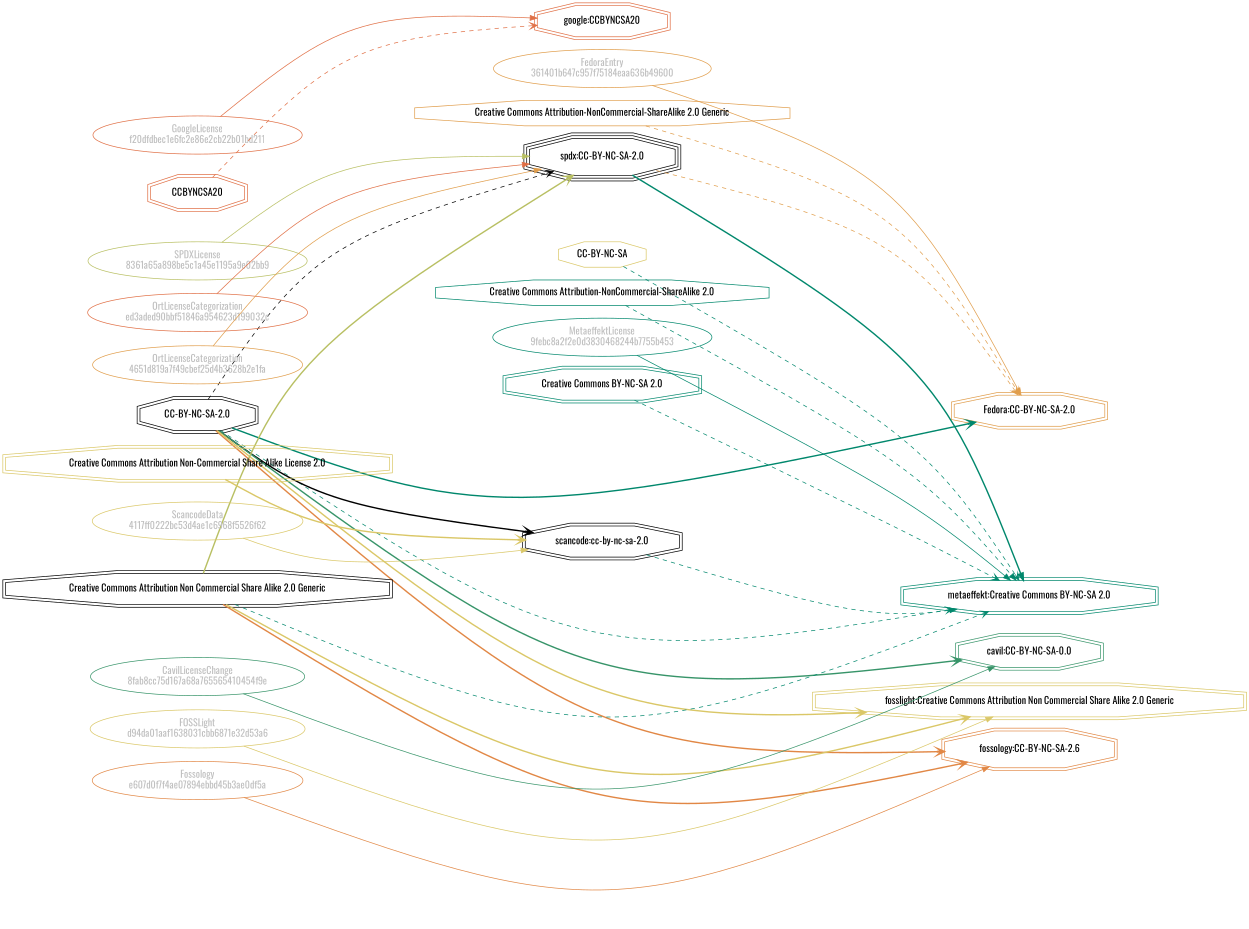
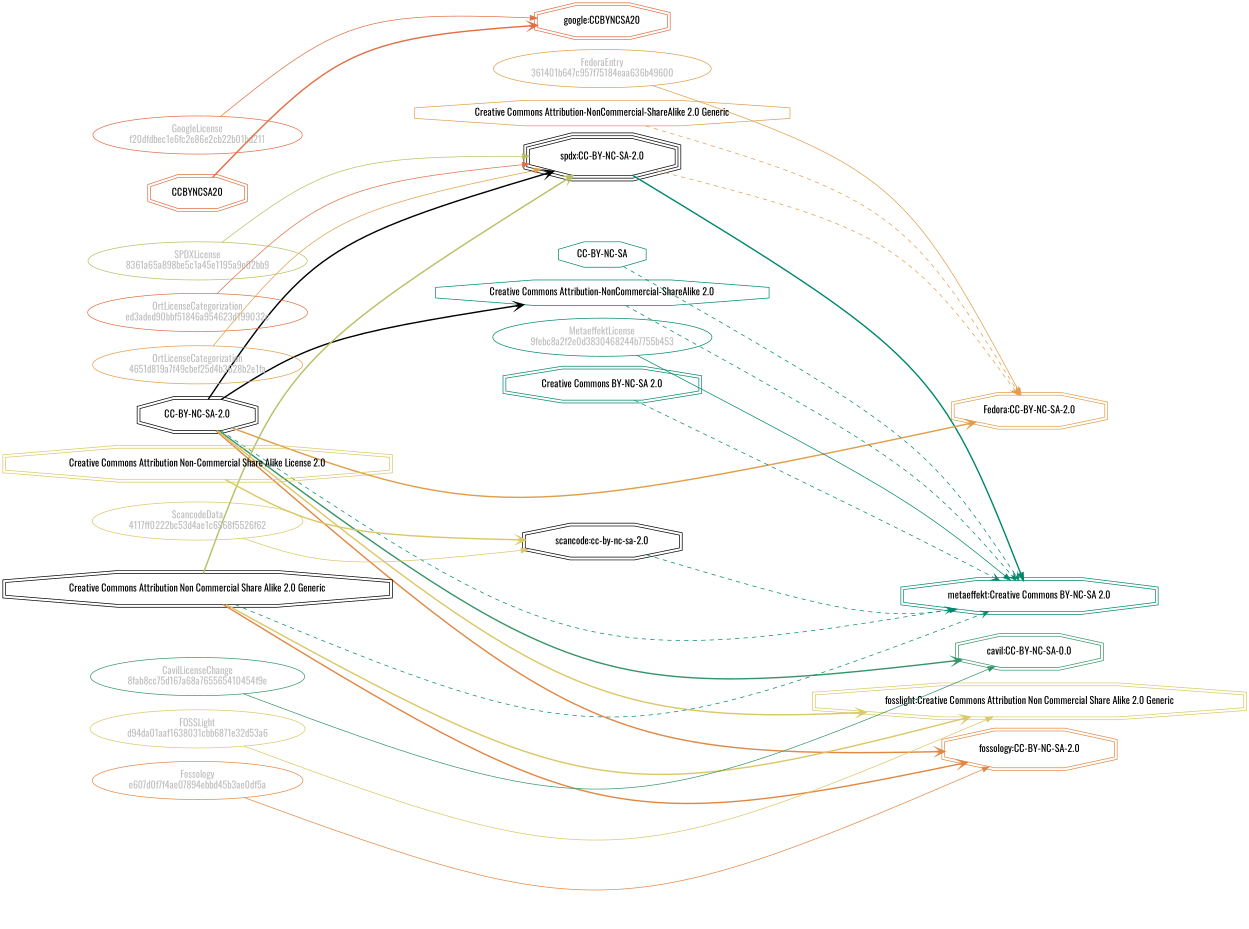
(351, 59) -> (351, 59)
(349, 246) -> (349, 246)
(602, 255) -> (602, 255)
(832, 422) -> (832, 422)
(598, 493) -> (598, 493)
(364, 505) -> (362, 334)
(1030, 749) -> (1030, 749)
